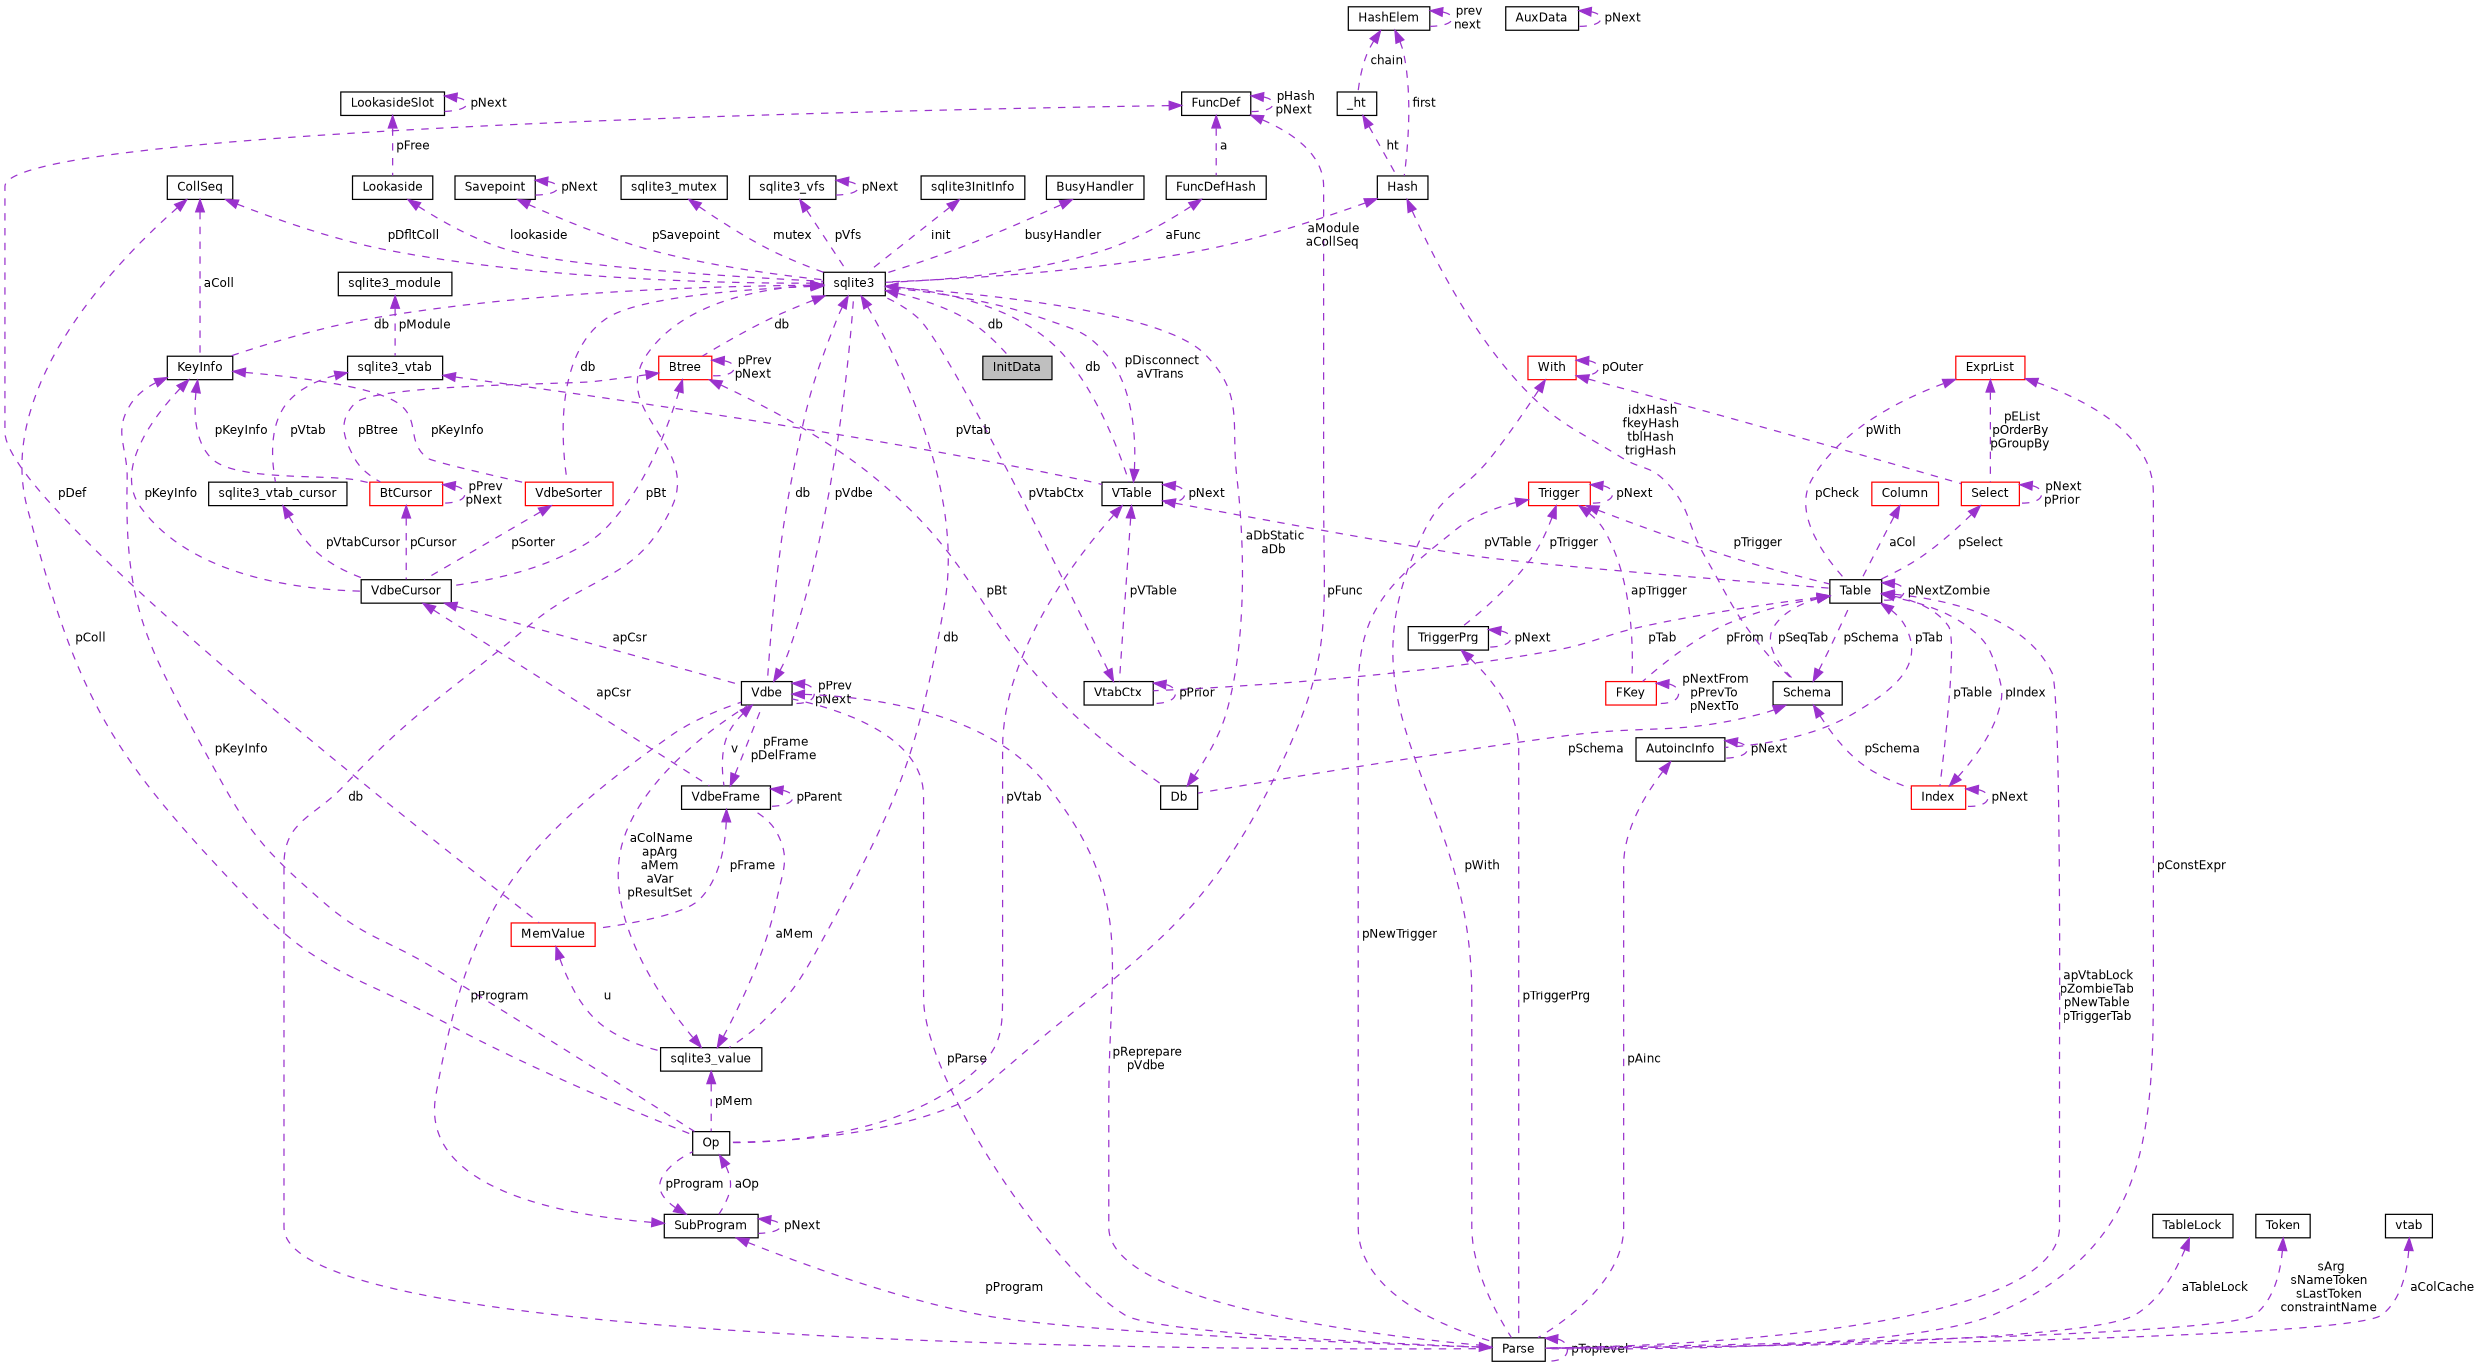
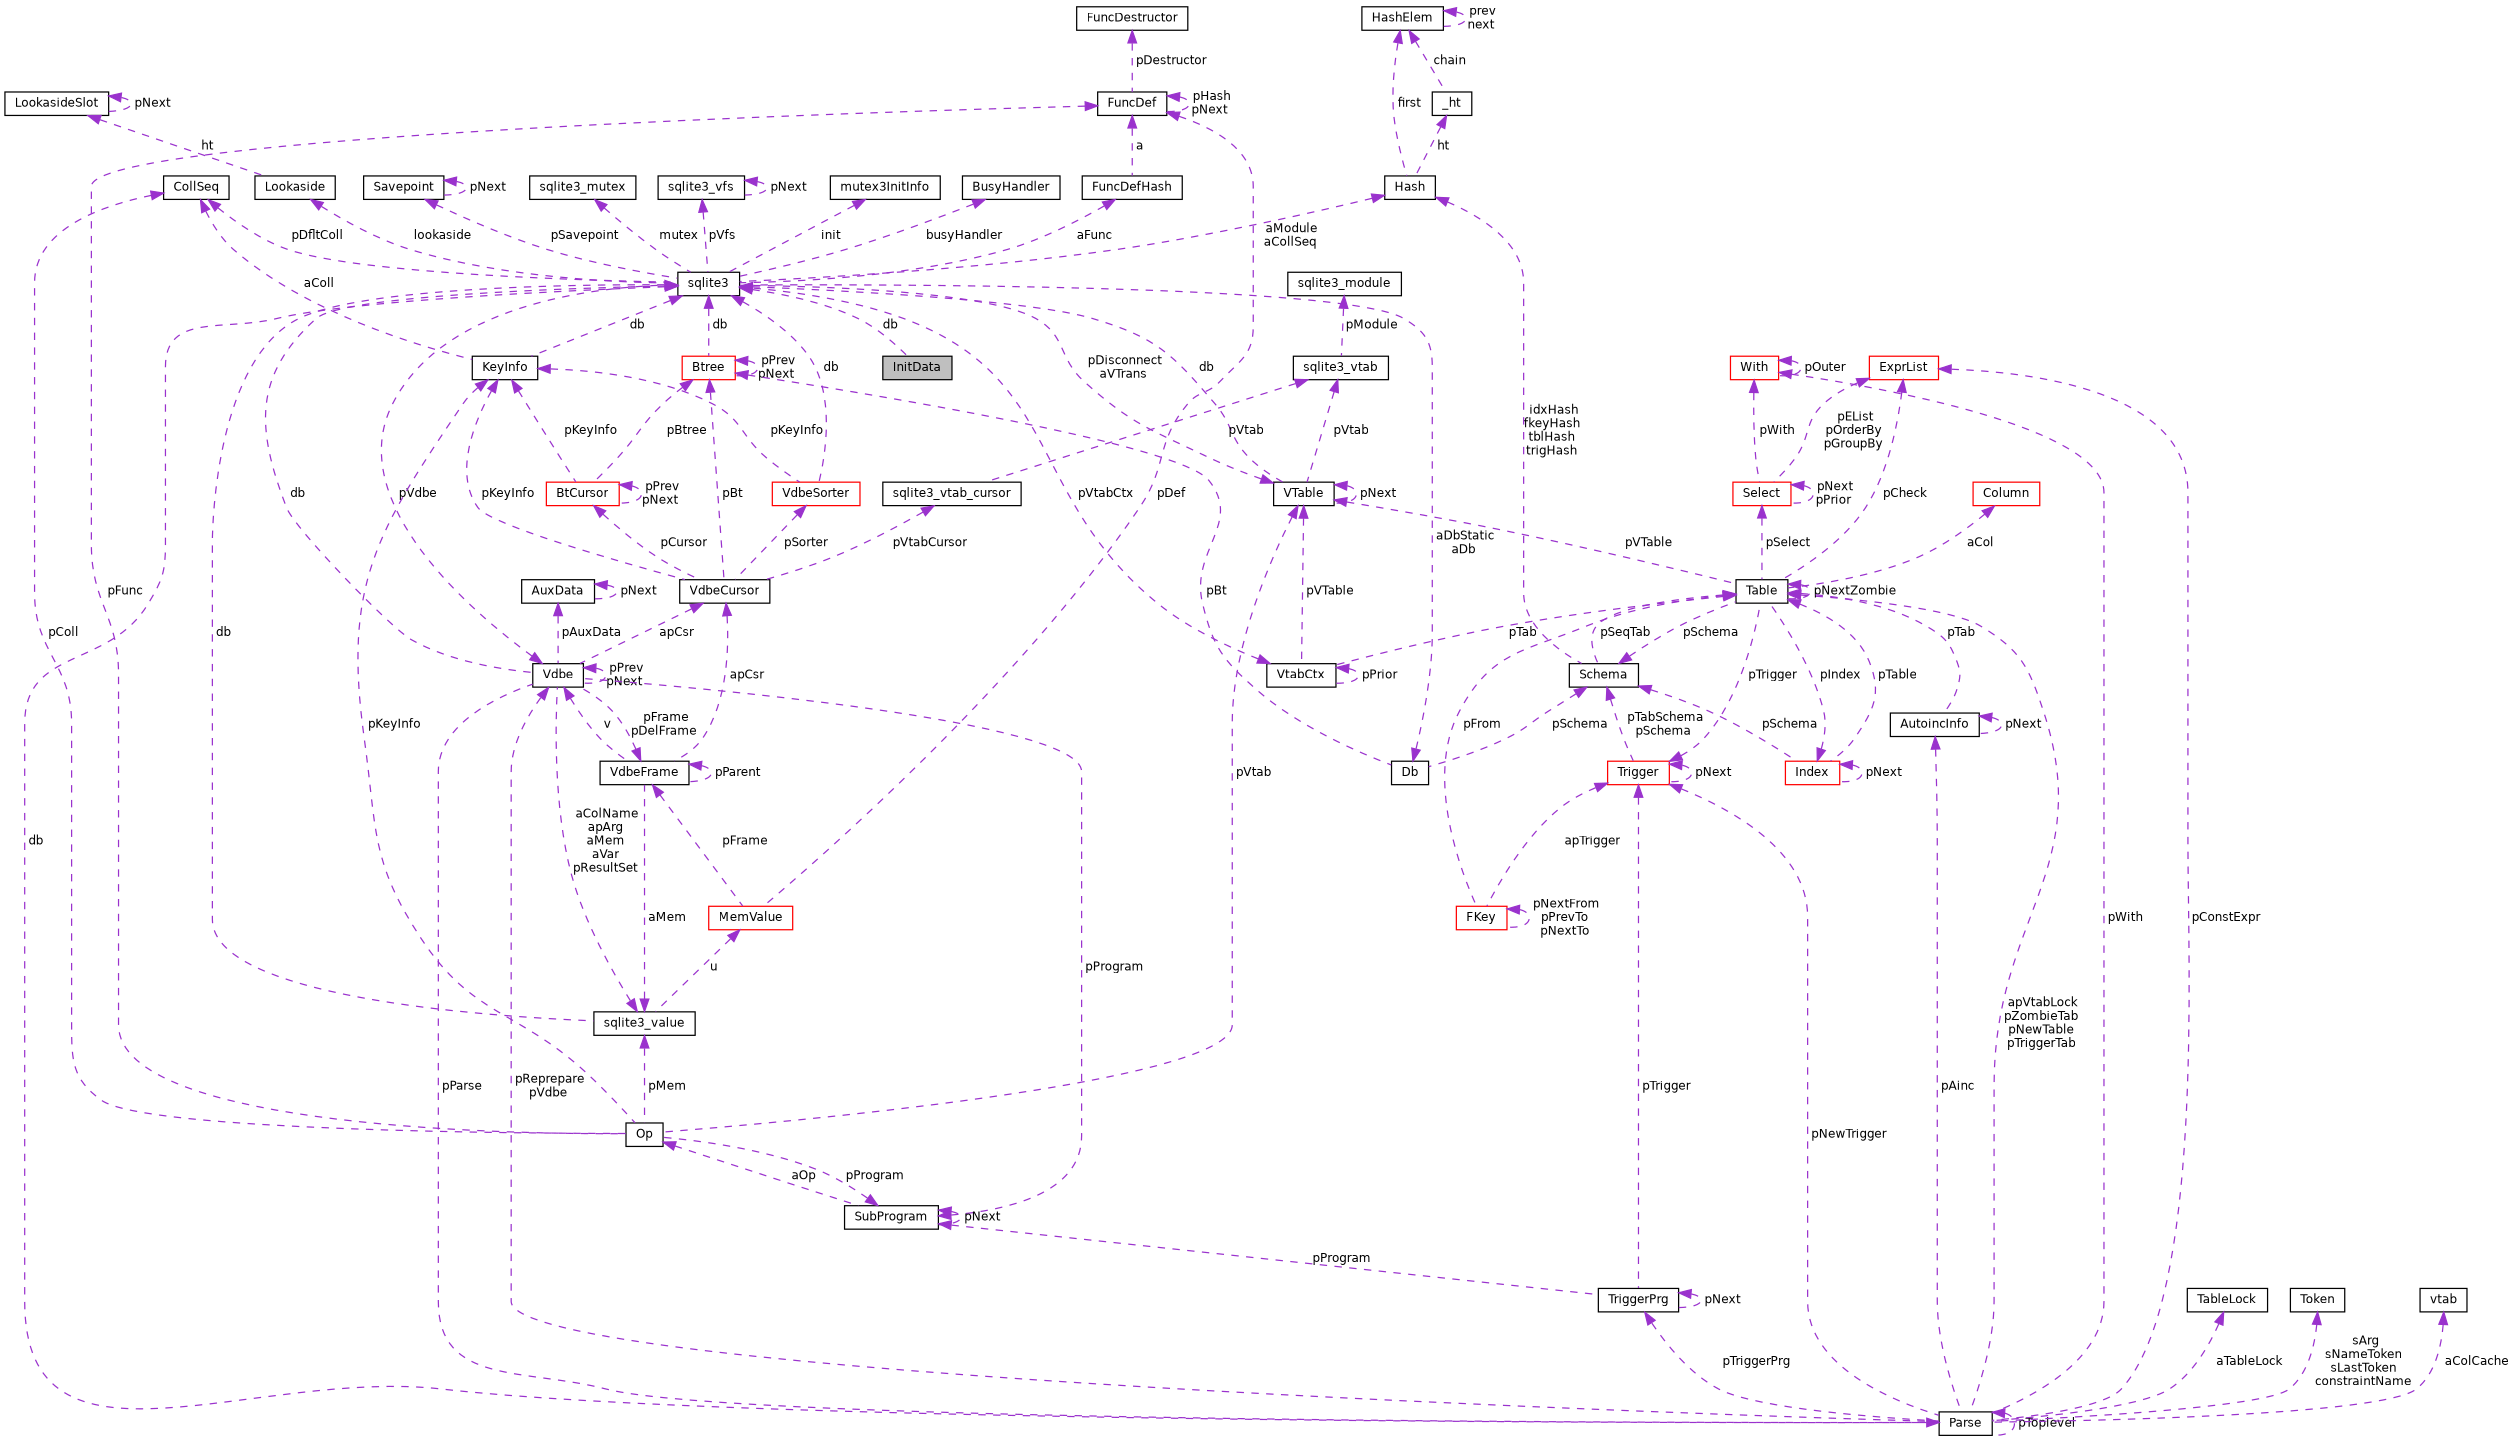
none -> (1132, 19)
(412, 146) -> (206, 146)
(973, 188) -> (885, 188)
none -> (558, 640)
none -> (1621, 730)
(1114, 1329) -> (1275, 1260)
